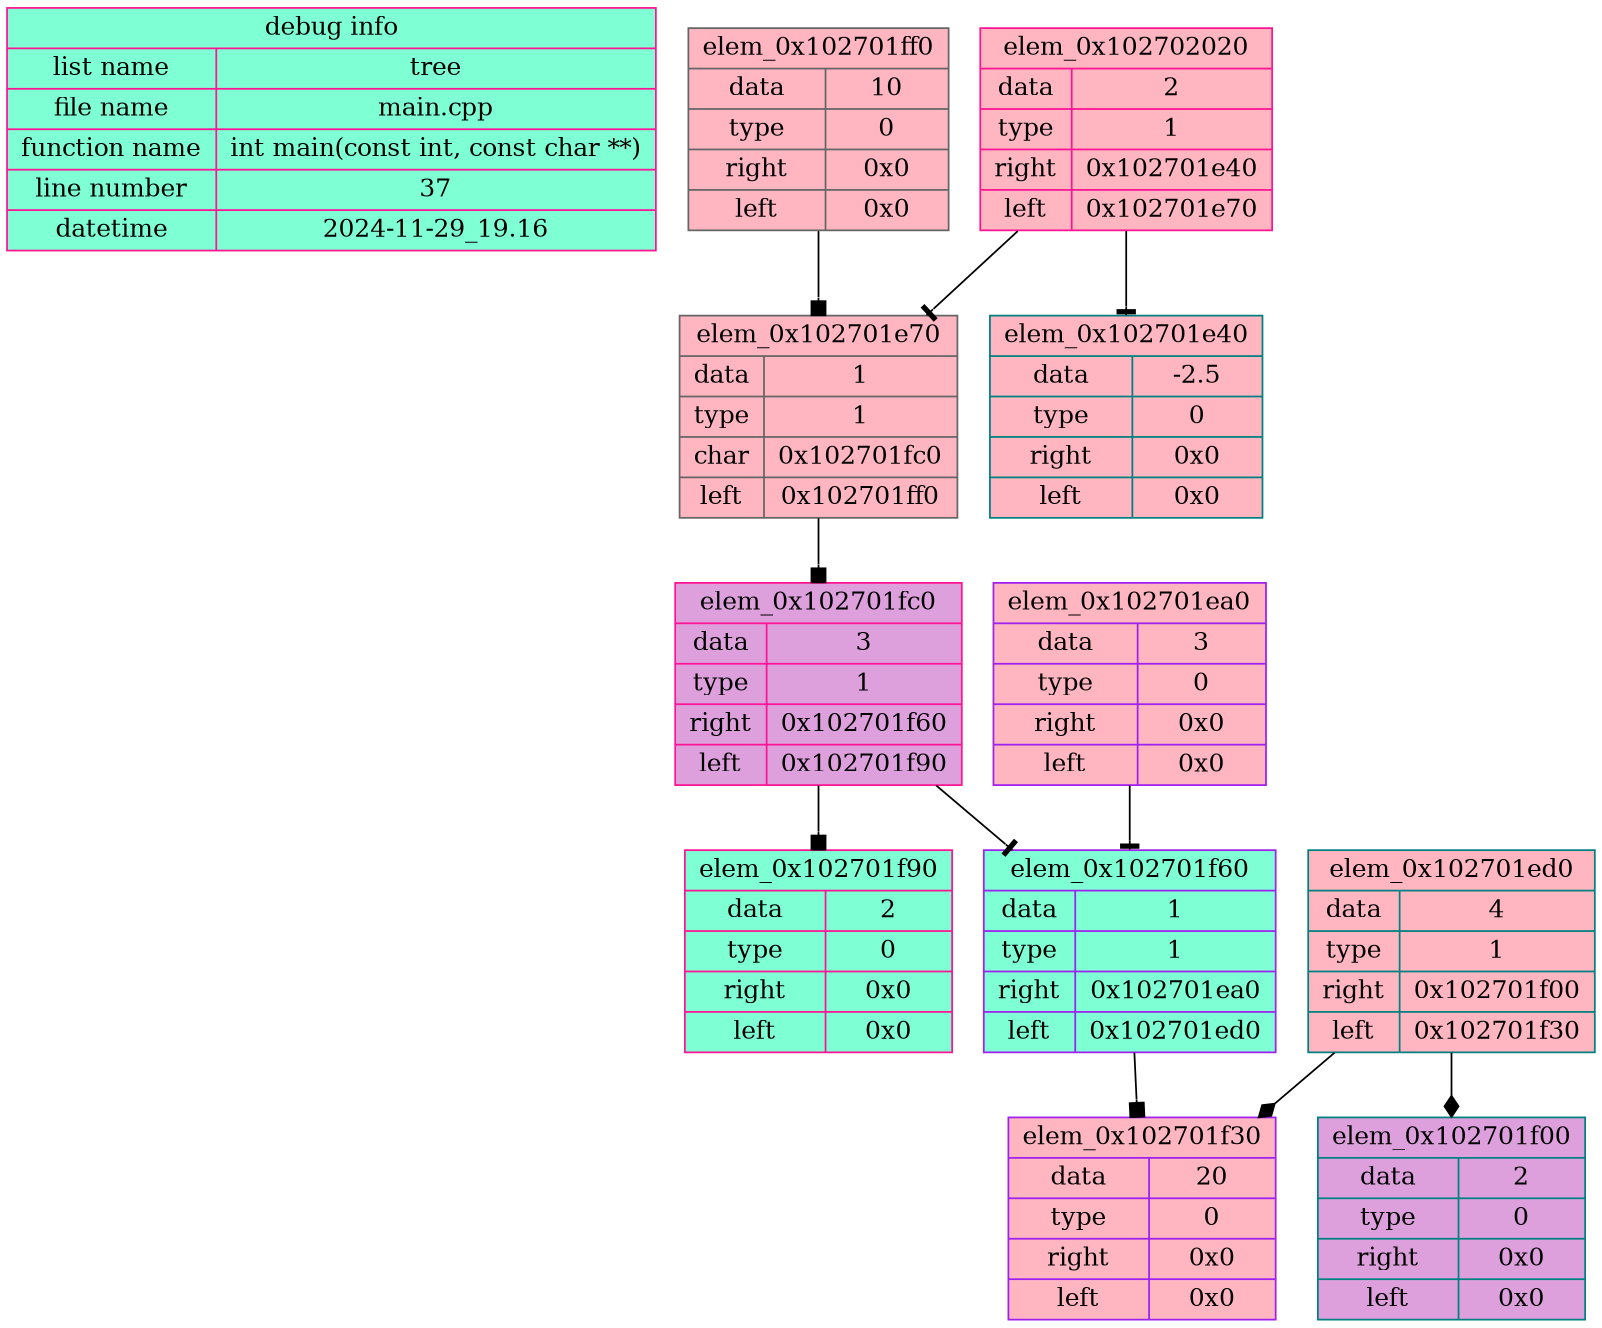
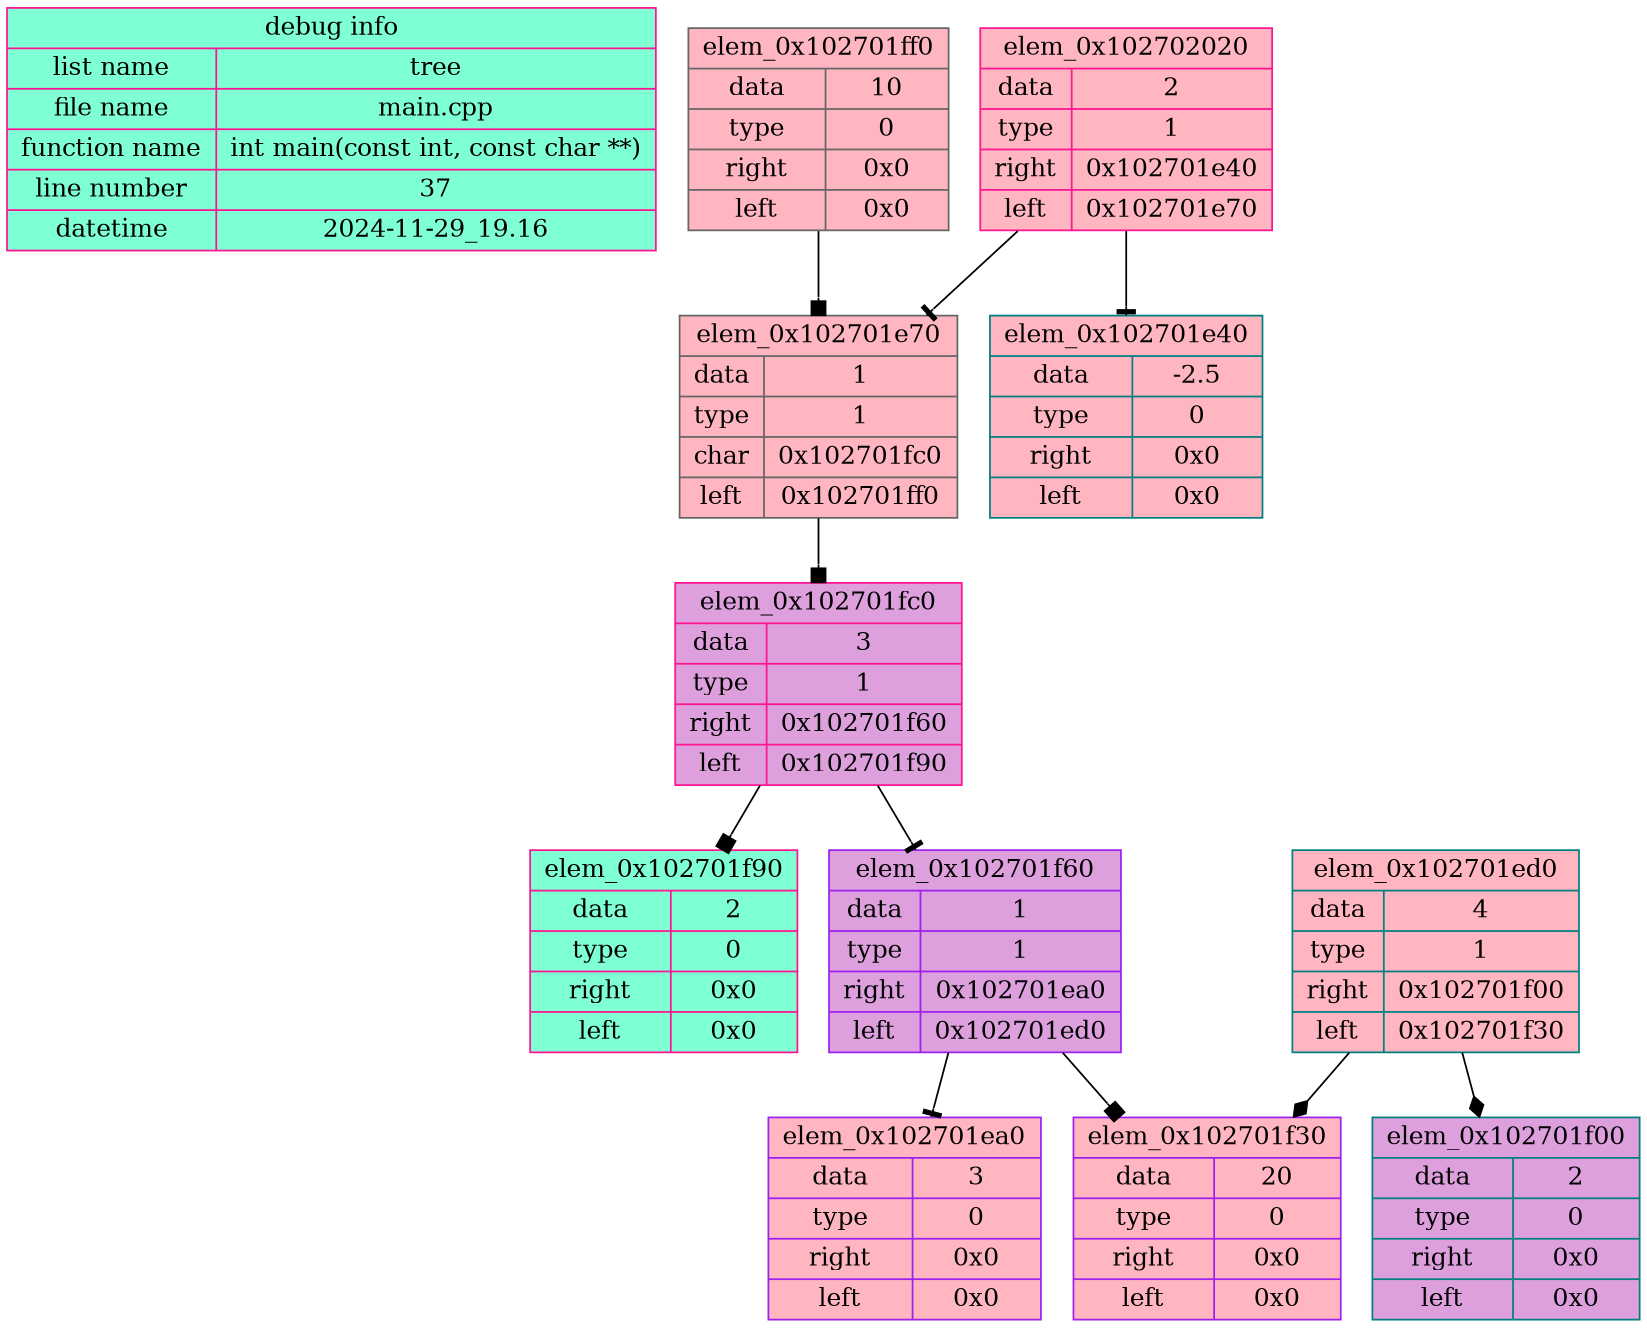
(1130, 813) -> (941, 1080)
(1130, 951) -> (975, 951)
